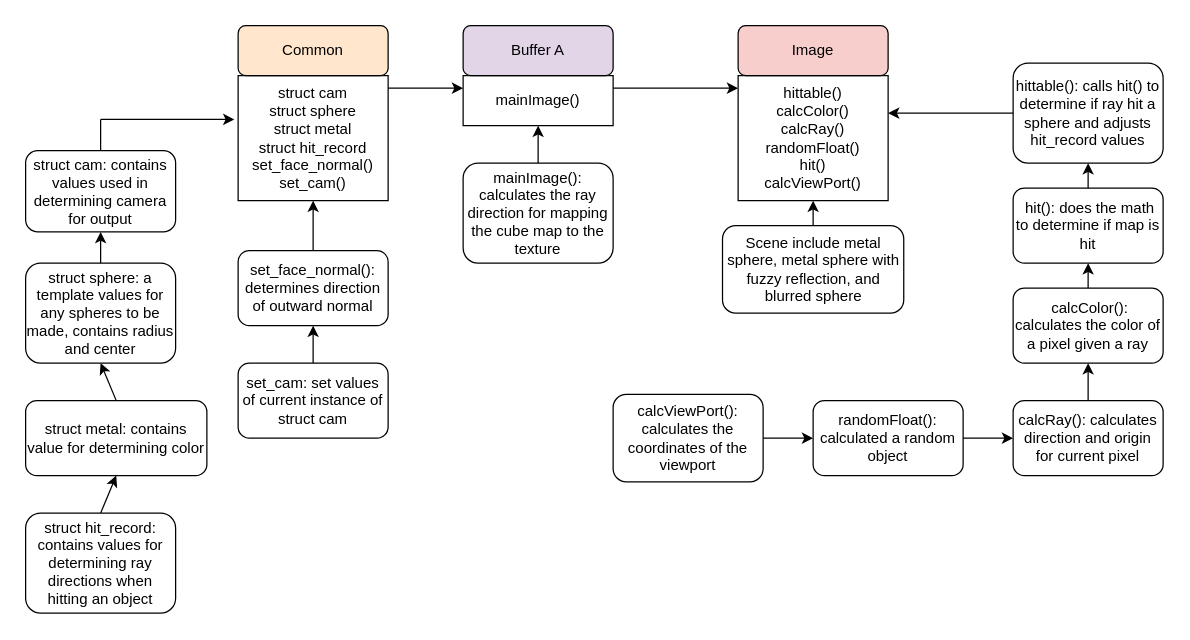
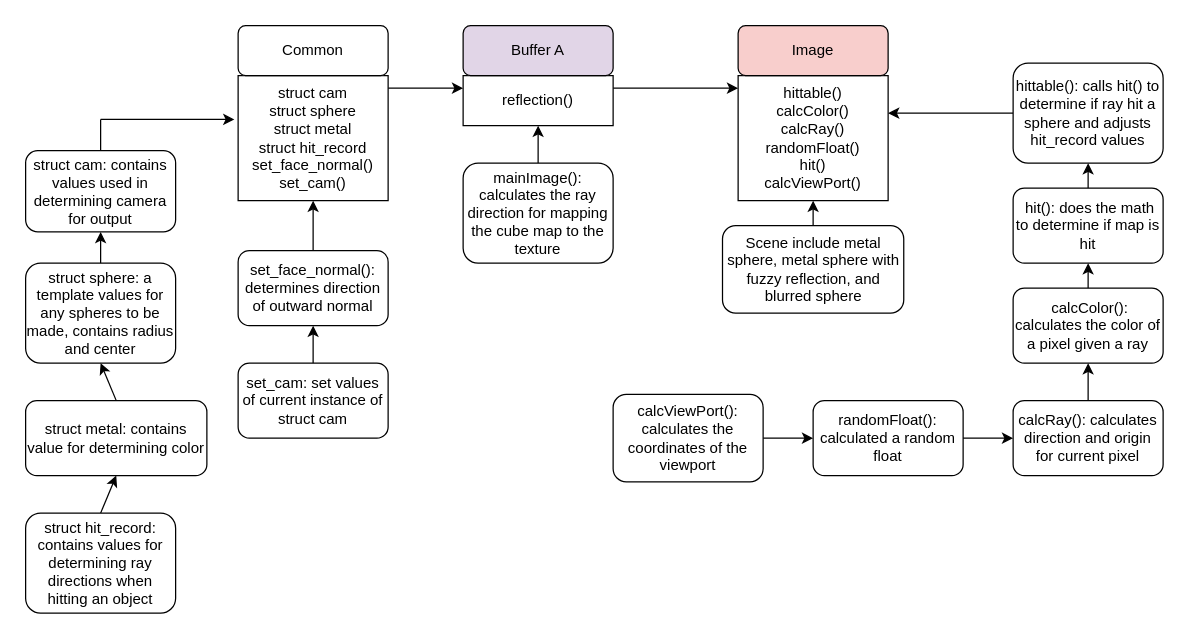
(313, 51) -> (313, 51)
(538, 101) -> (538, 101)
(888, 438) -> (888, 438)
